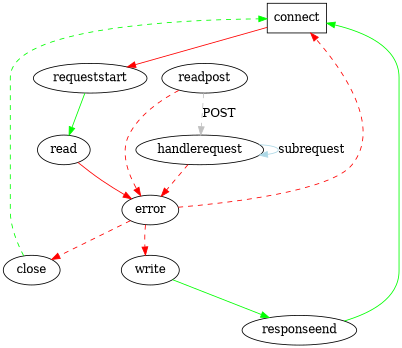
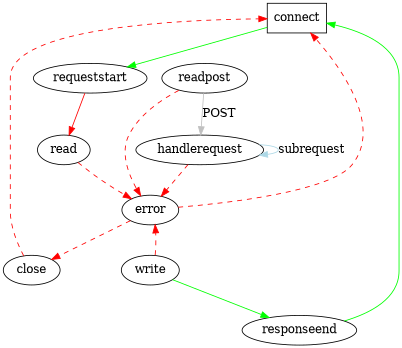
(201, 46) -> (201, 46)
(38, 47) -> (38, 47)
(78, 110) -> (78, 110)
(202, 110) -> (202, 110)
(100, 179) -> (100, 179)
(145, 236) -> (156, 244)
